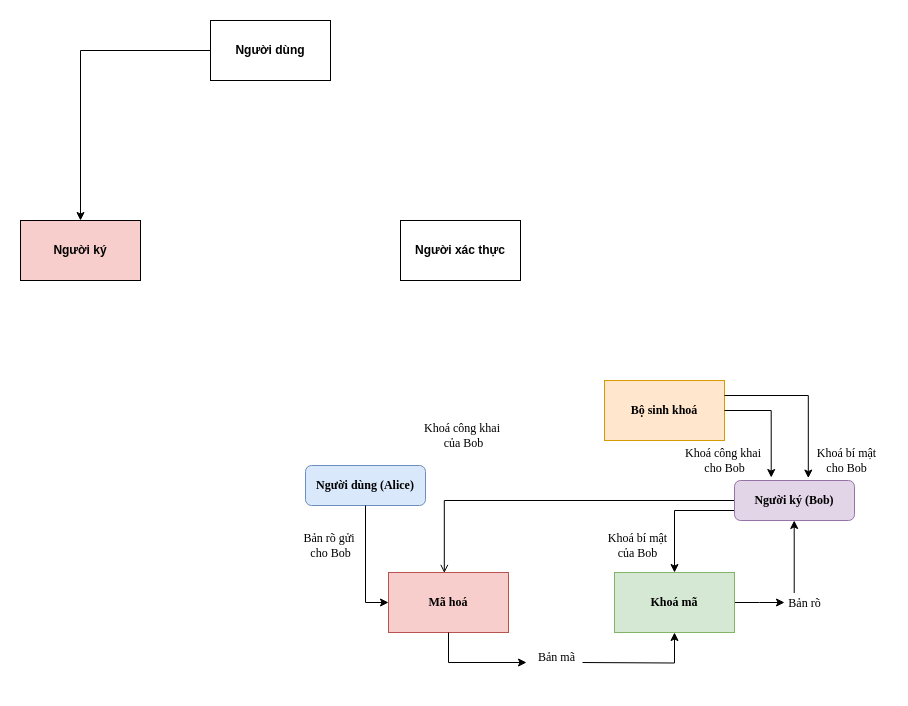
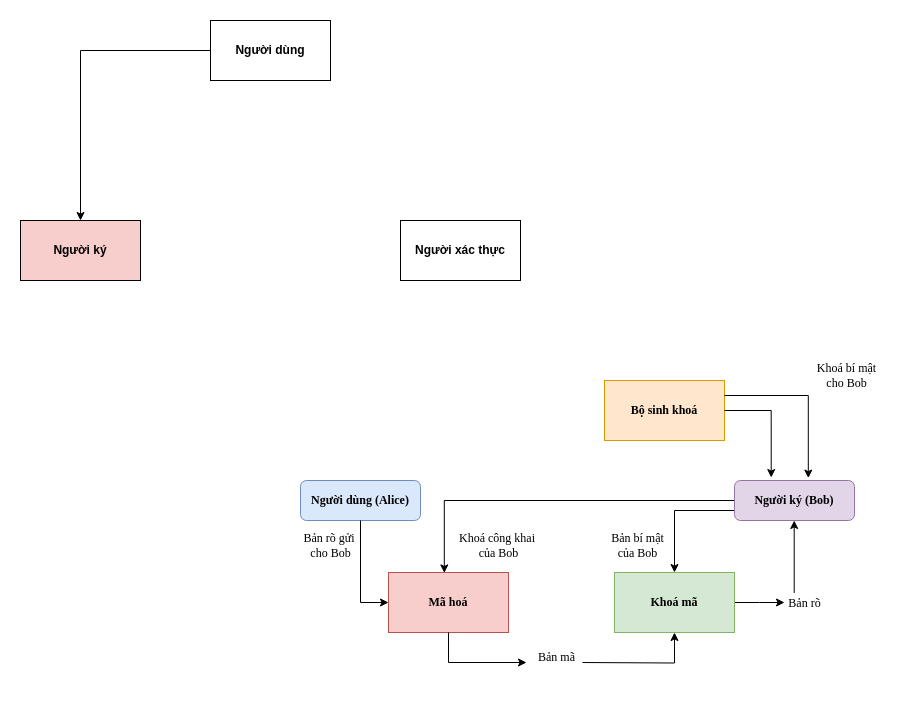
(464, 436) -> (499, 546)
(725, 461) -> none
(847, 461) -> (847, 376)
(366, 486) -> (361, 501)
(638, 546) -> (638, 546)
(444, 566) -> (444, 565)
